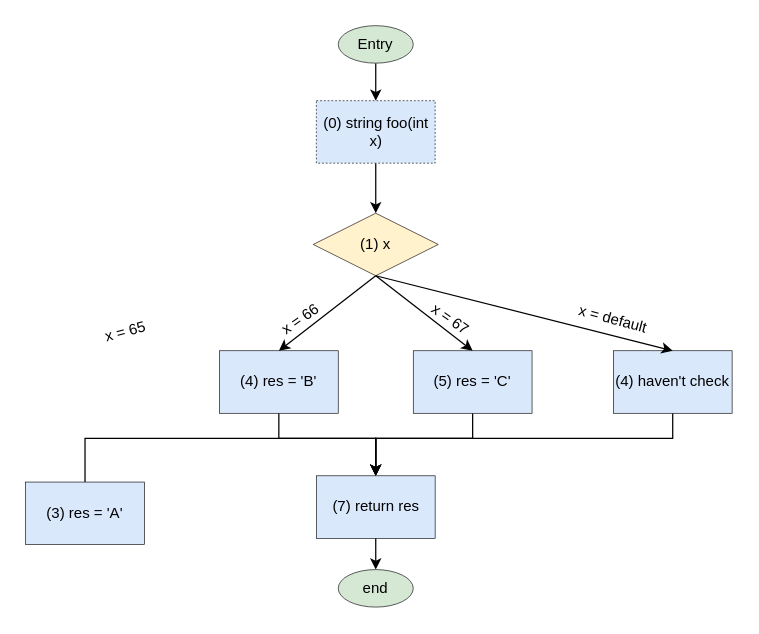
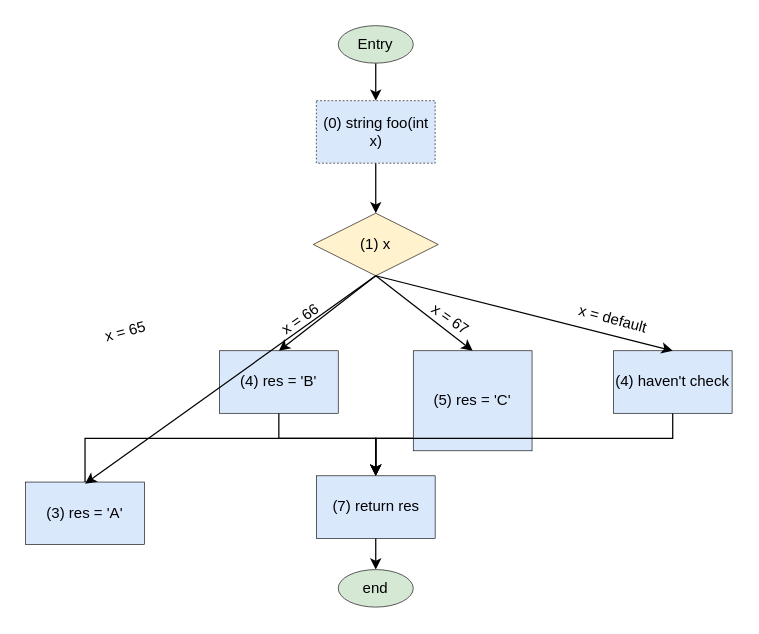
none -> (232, 378)
(473, 382) -> (473, 401)
